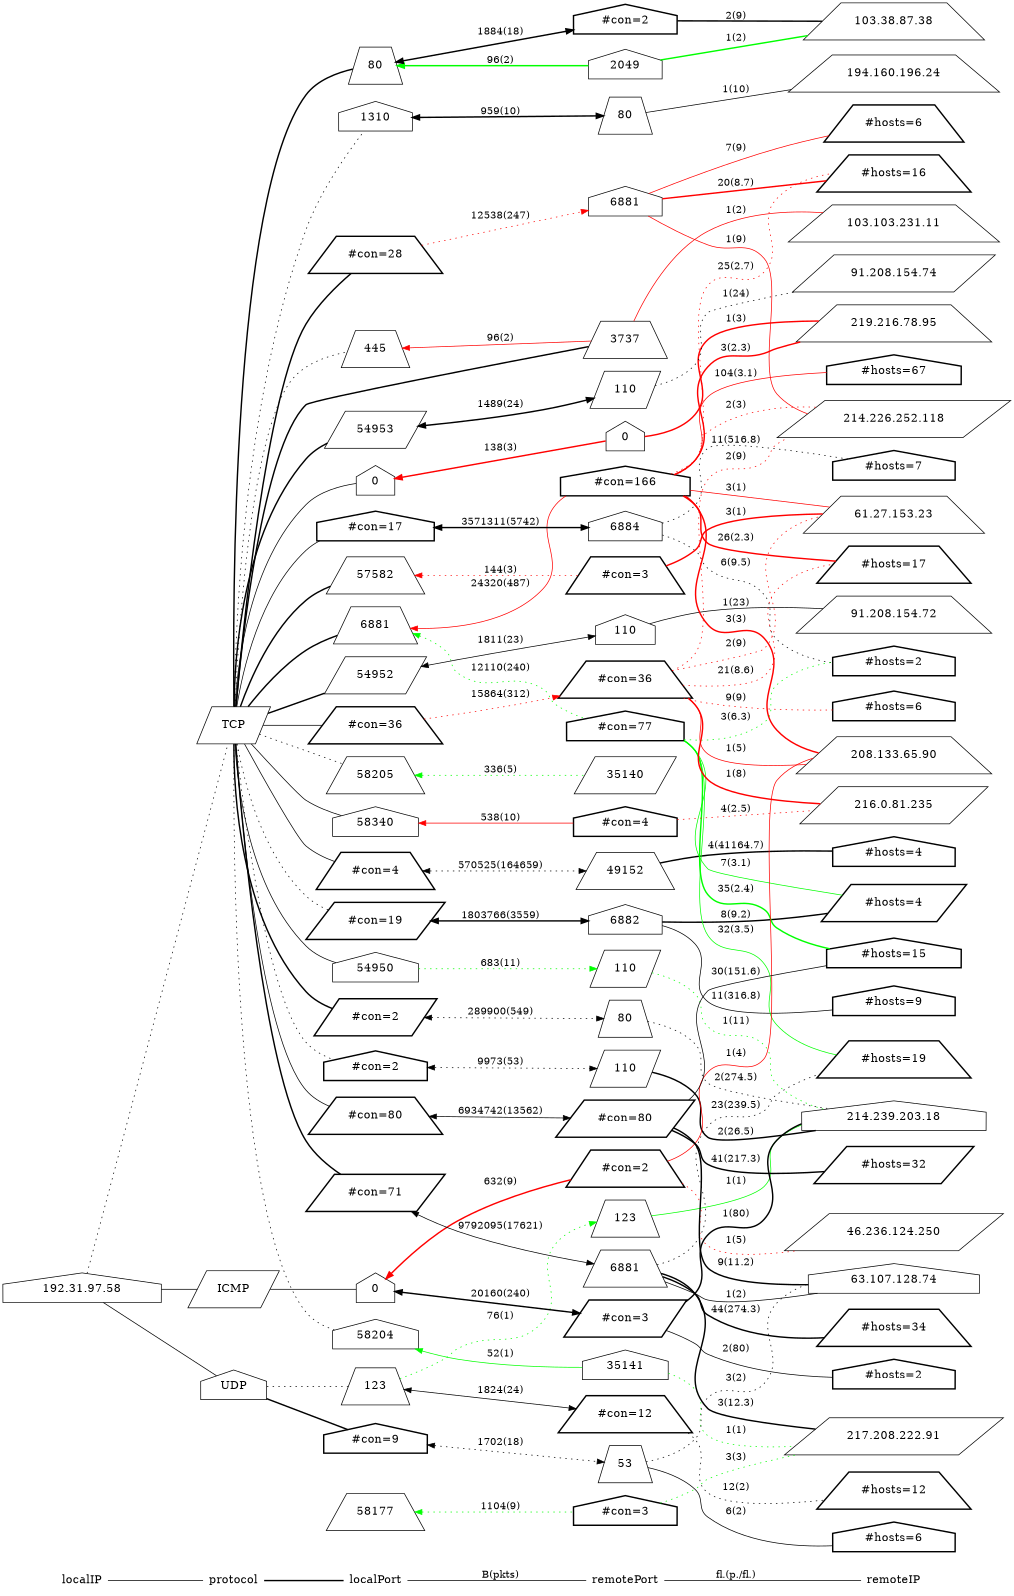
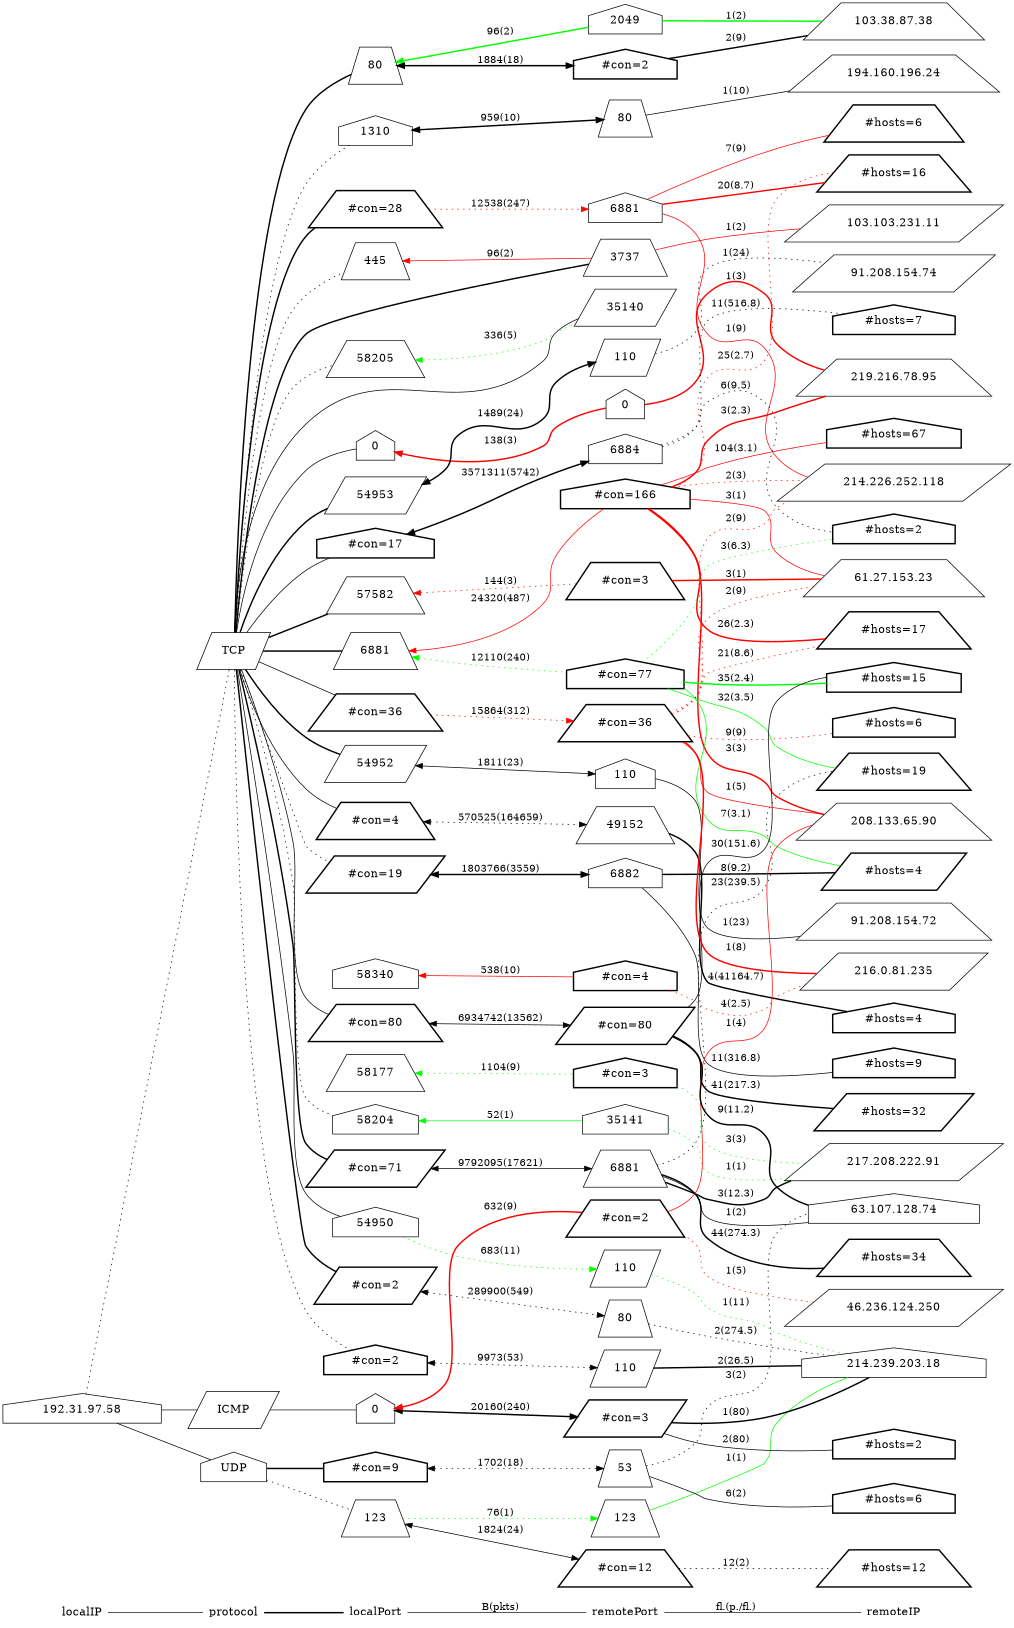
(894, 223) -> (894, 223)
(291, 787) -> (342, 400)
